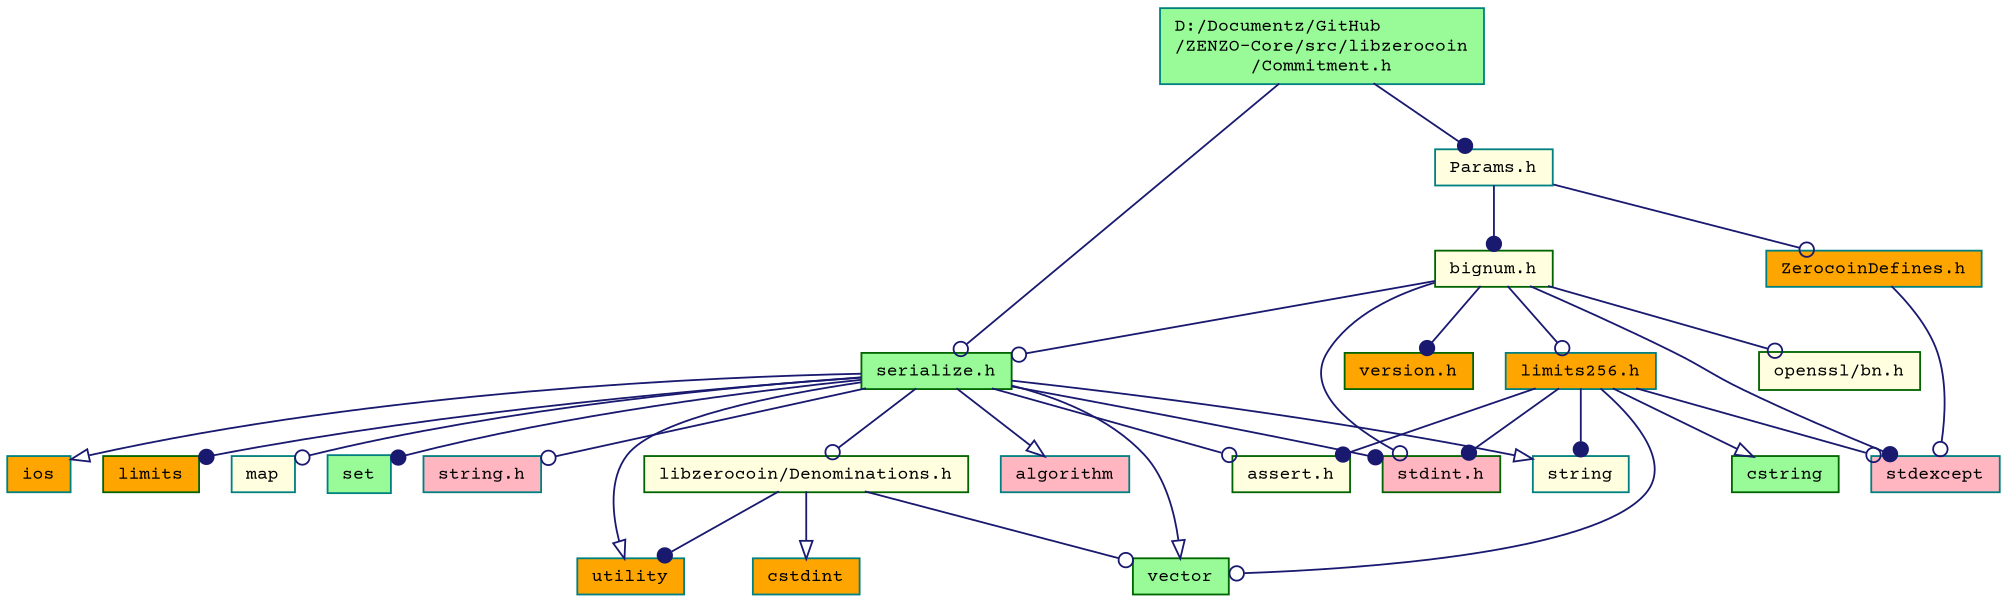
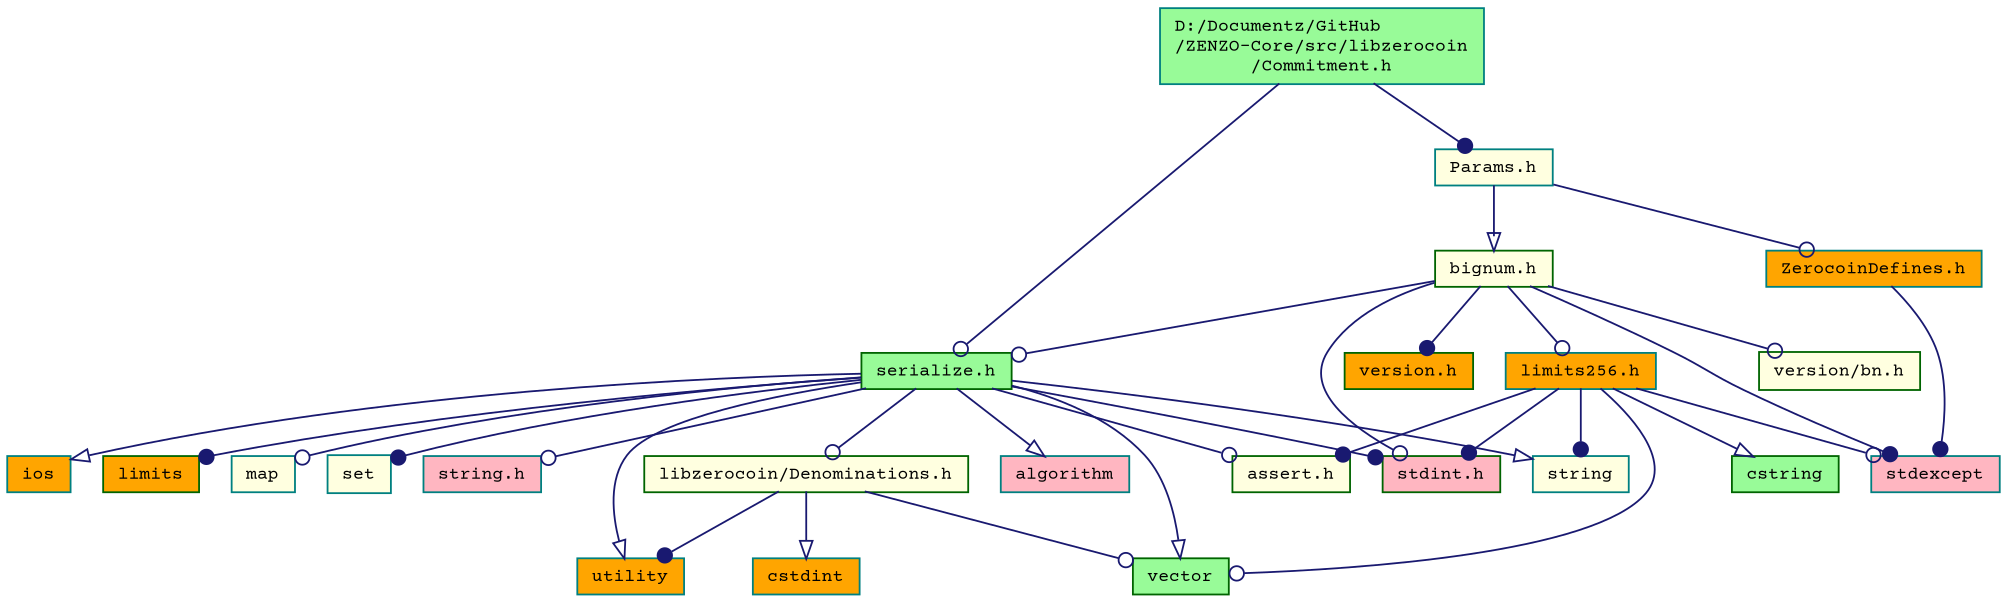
(1494, 211) -> (1494, 211)
(1939, 357) -> (1939, 357)
(1840, 371) -> (1840, 371)
(359, 474) -> (359, 474)
